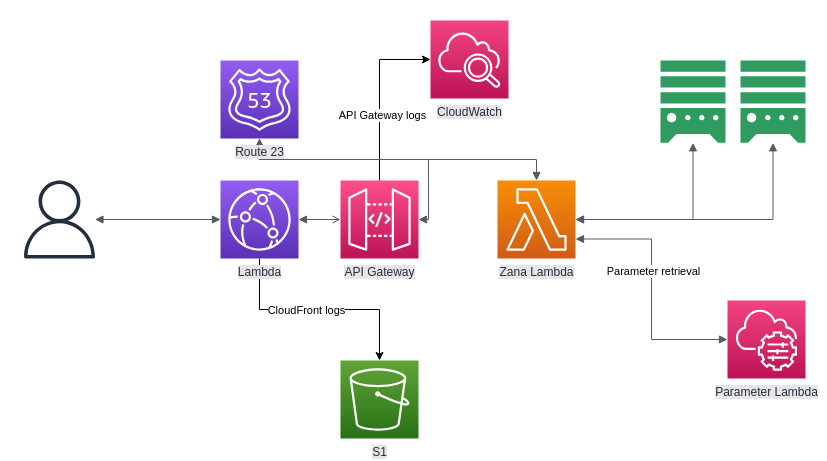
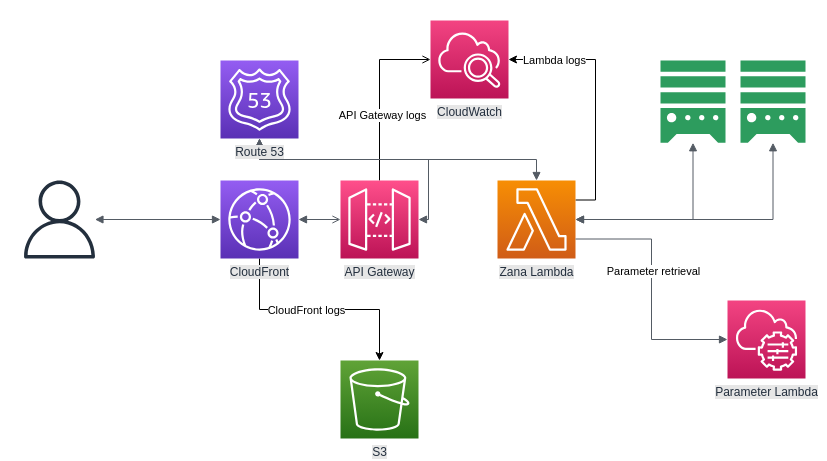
(422, 60) -> (423, 60)
none -> (596, 100)
(260, 153) -> (260, 153)
(585, 239) -> (582, 239)
(260, 273) -> (260, 273)
(380, 453) -> (380, 453)
